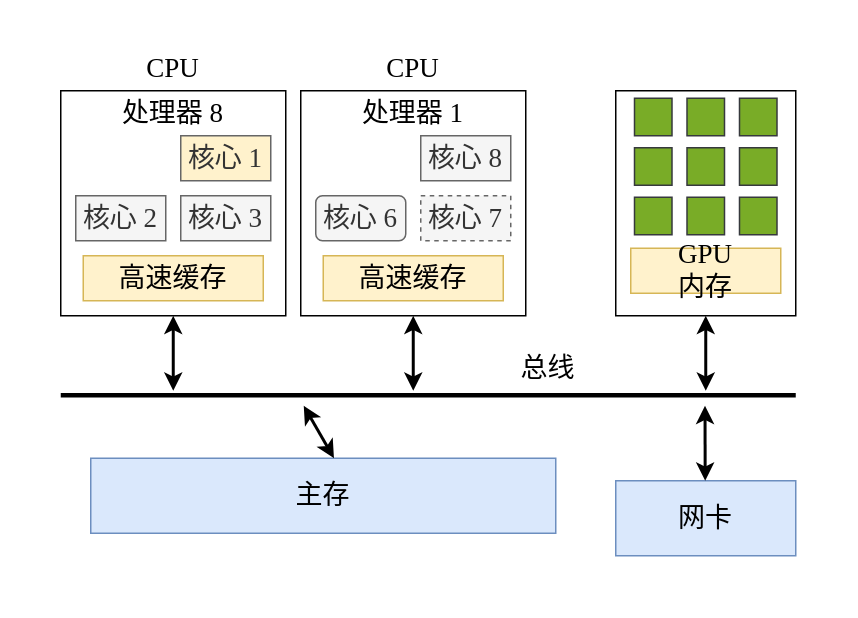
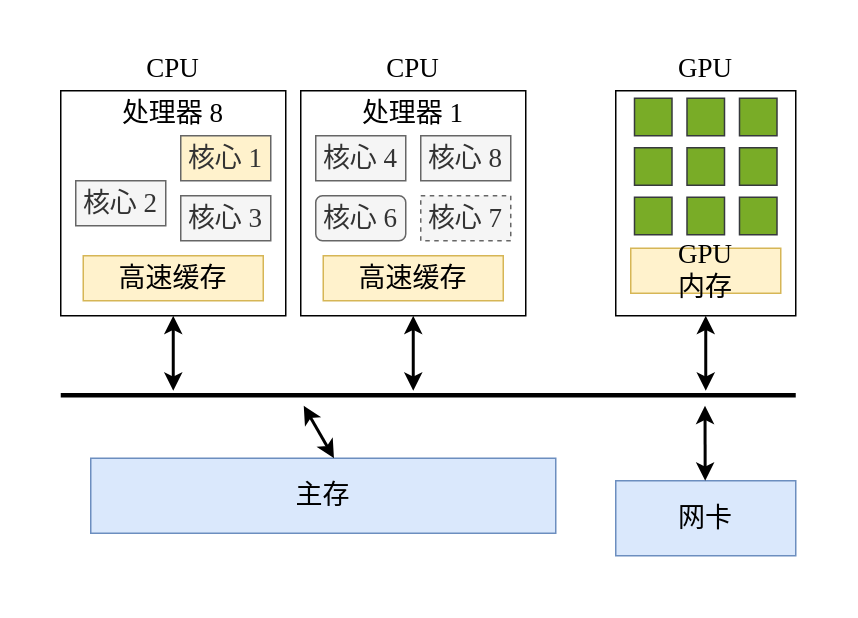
none -> (706, 68)
none -> (361, 158)
(121, 218) -> (121, 203)
(548, 368) -> none
